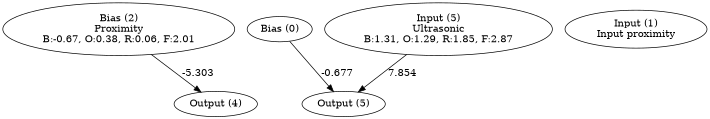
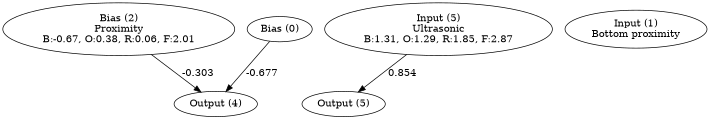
(636, 29) -> (636, 29)
(309, 64) -> (250, 64)
(198, 73) -> (198, 73)
(402, 73) -> (402, 73)
